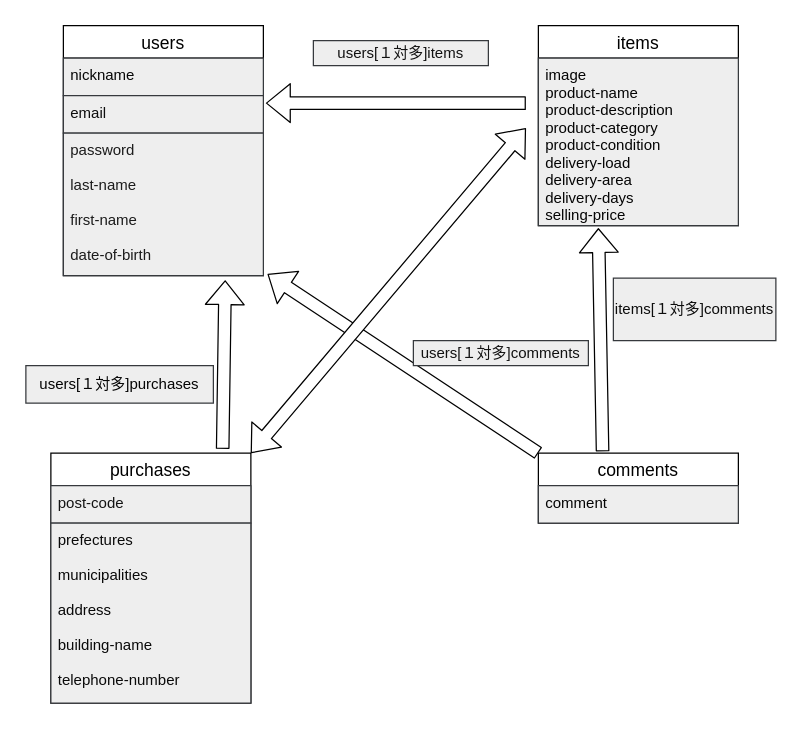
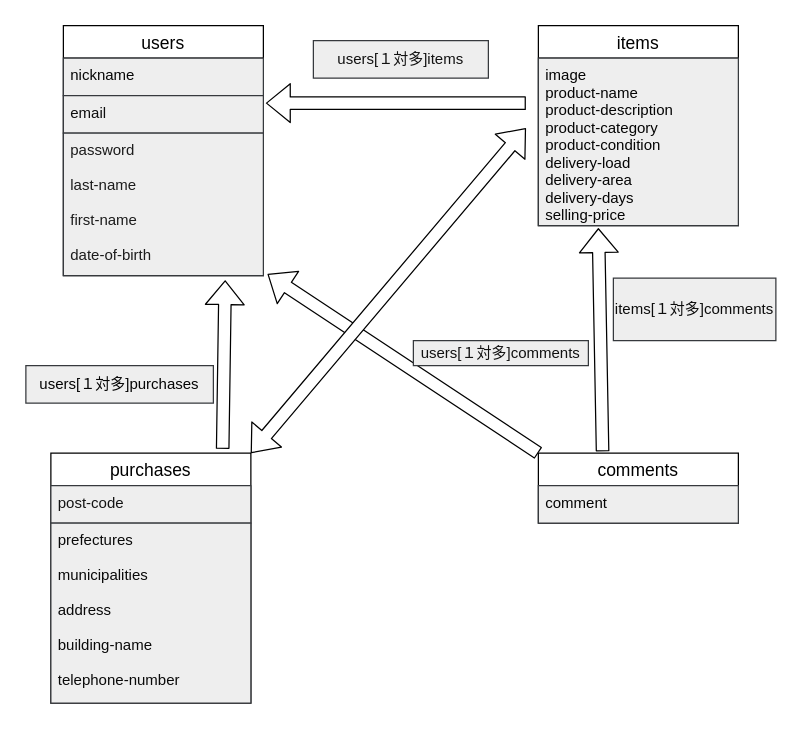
(401, 53) -> (401, 59)
